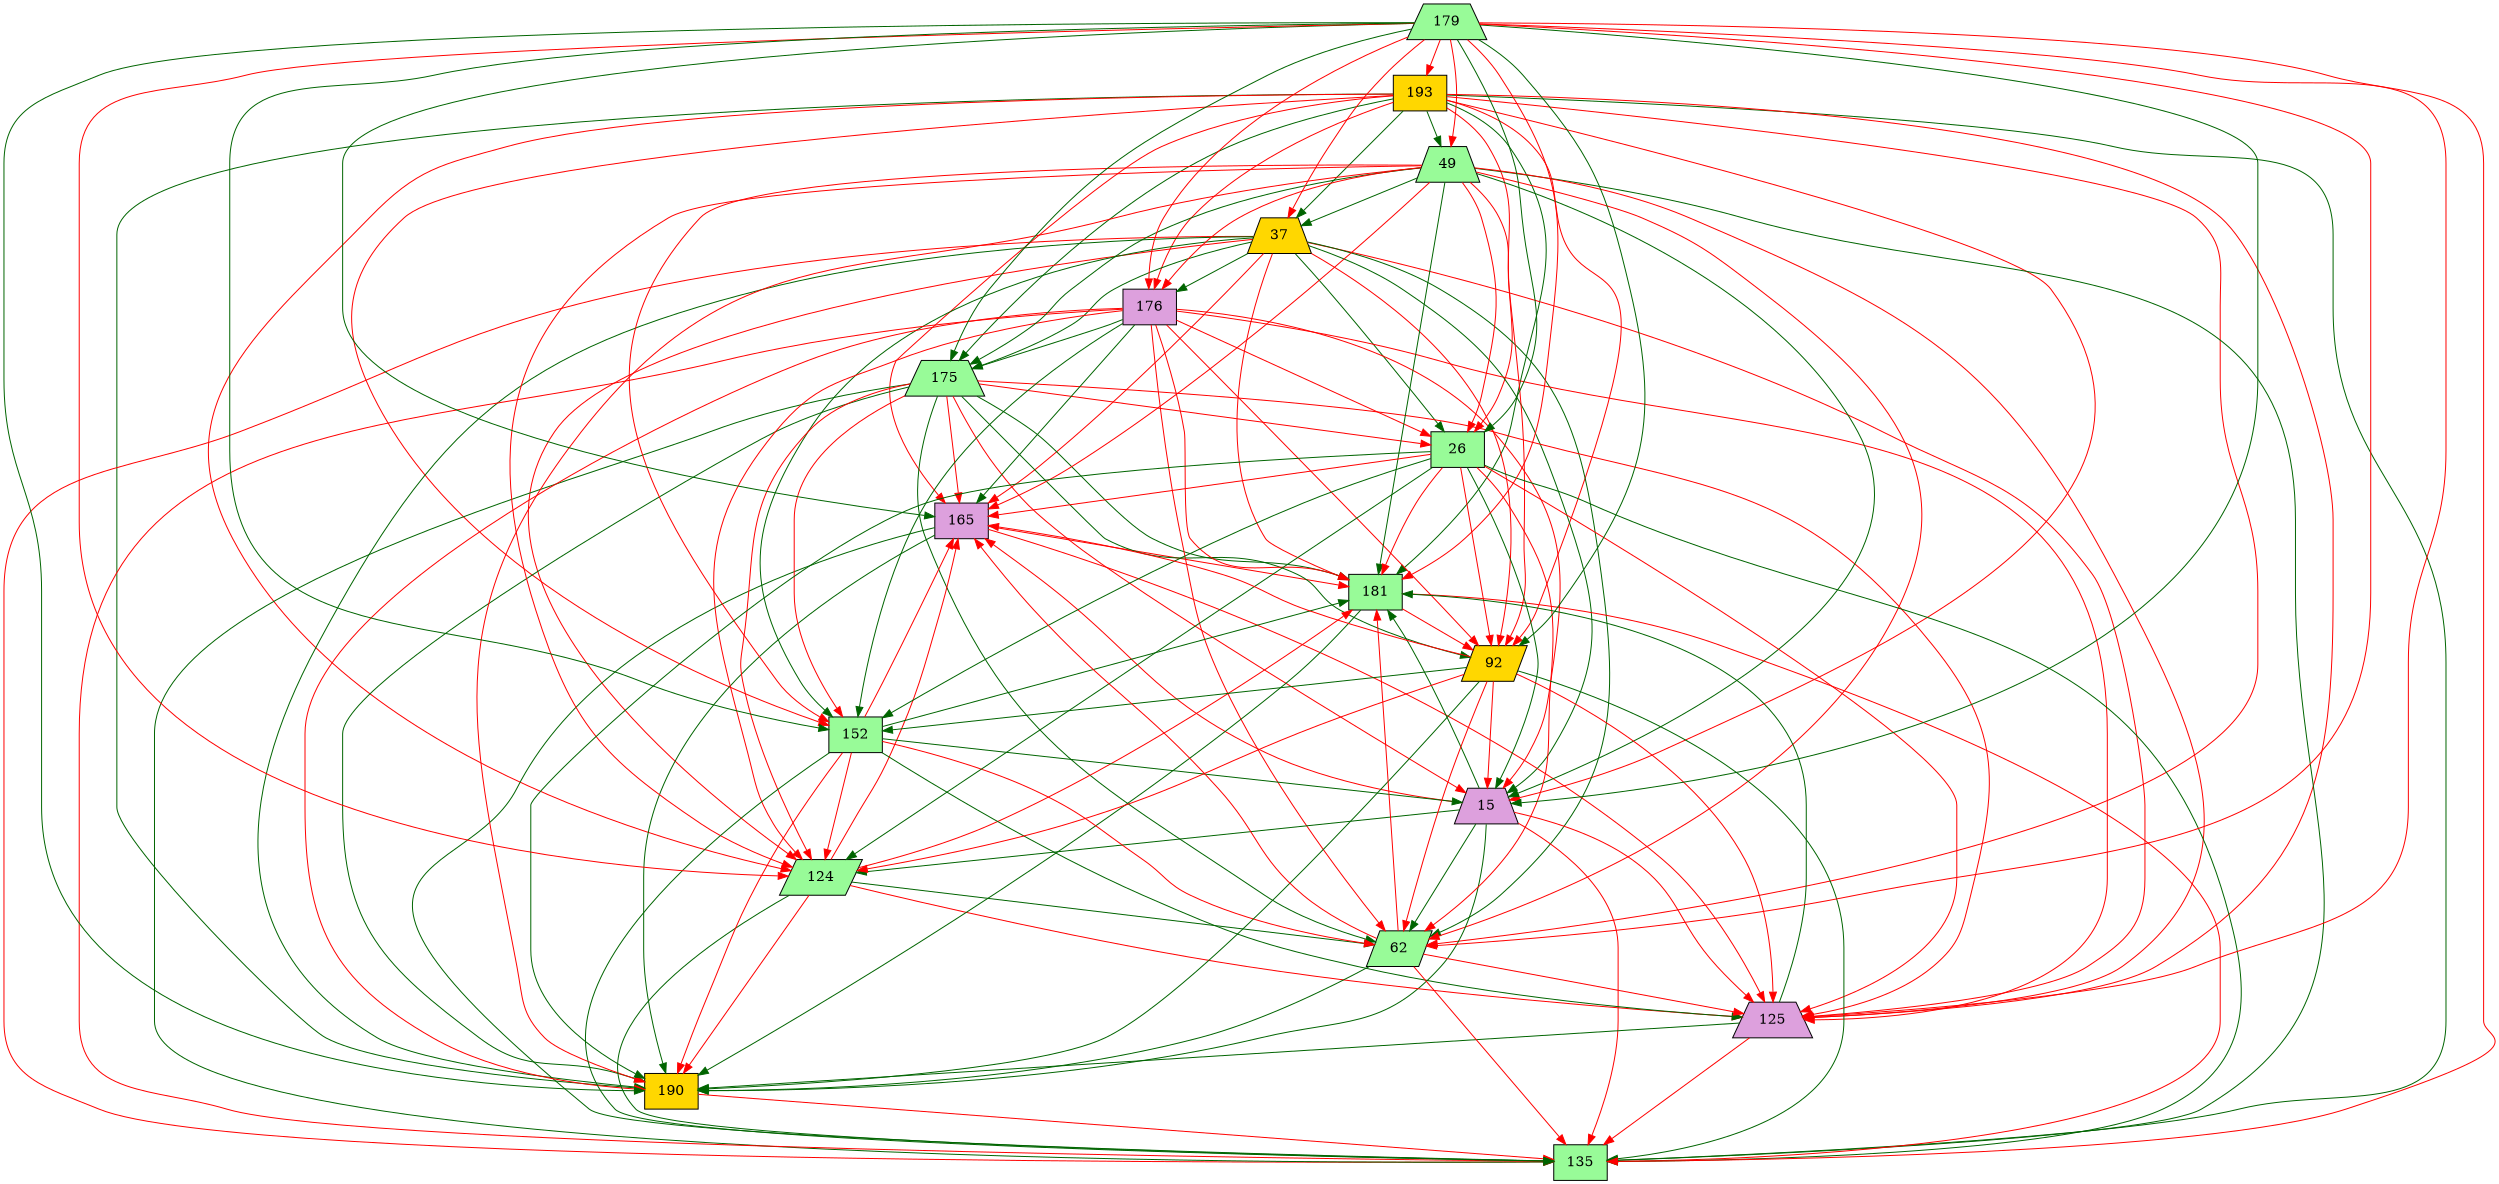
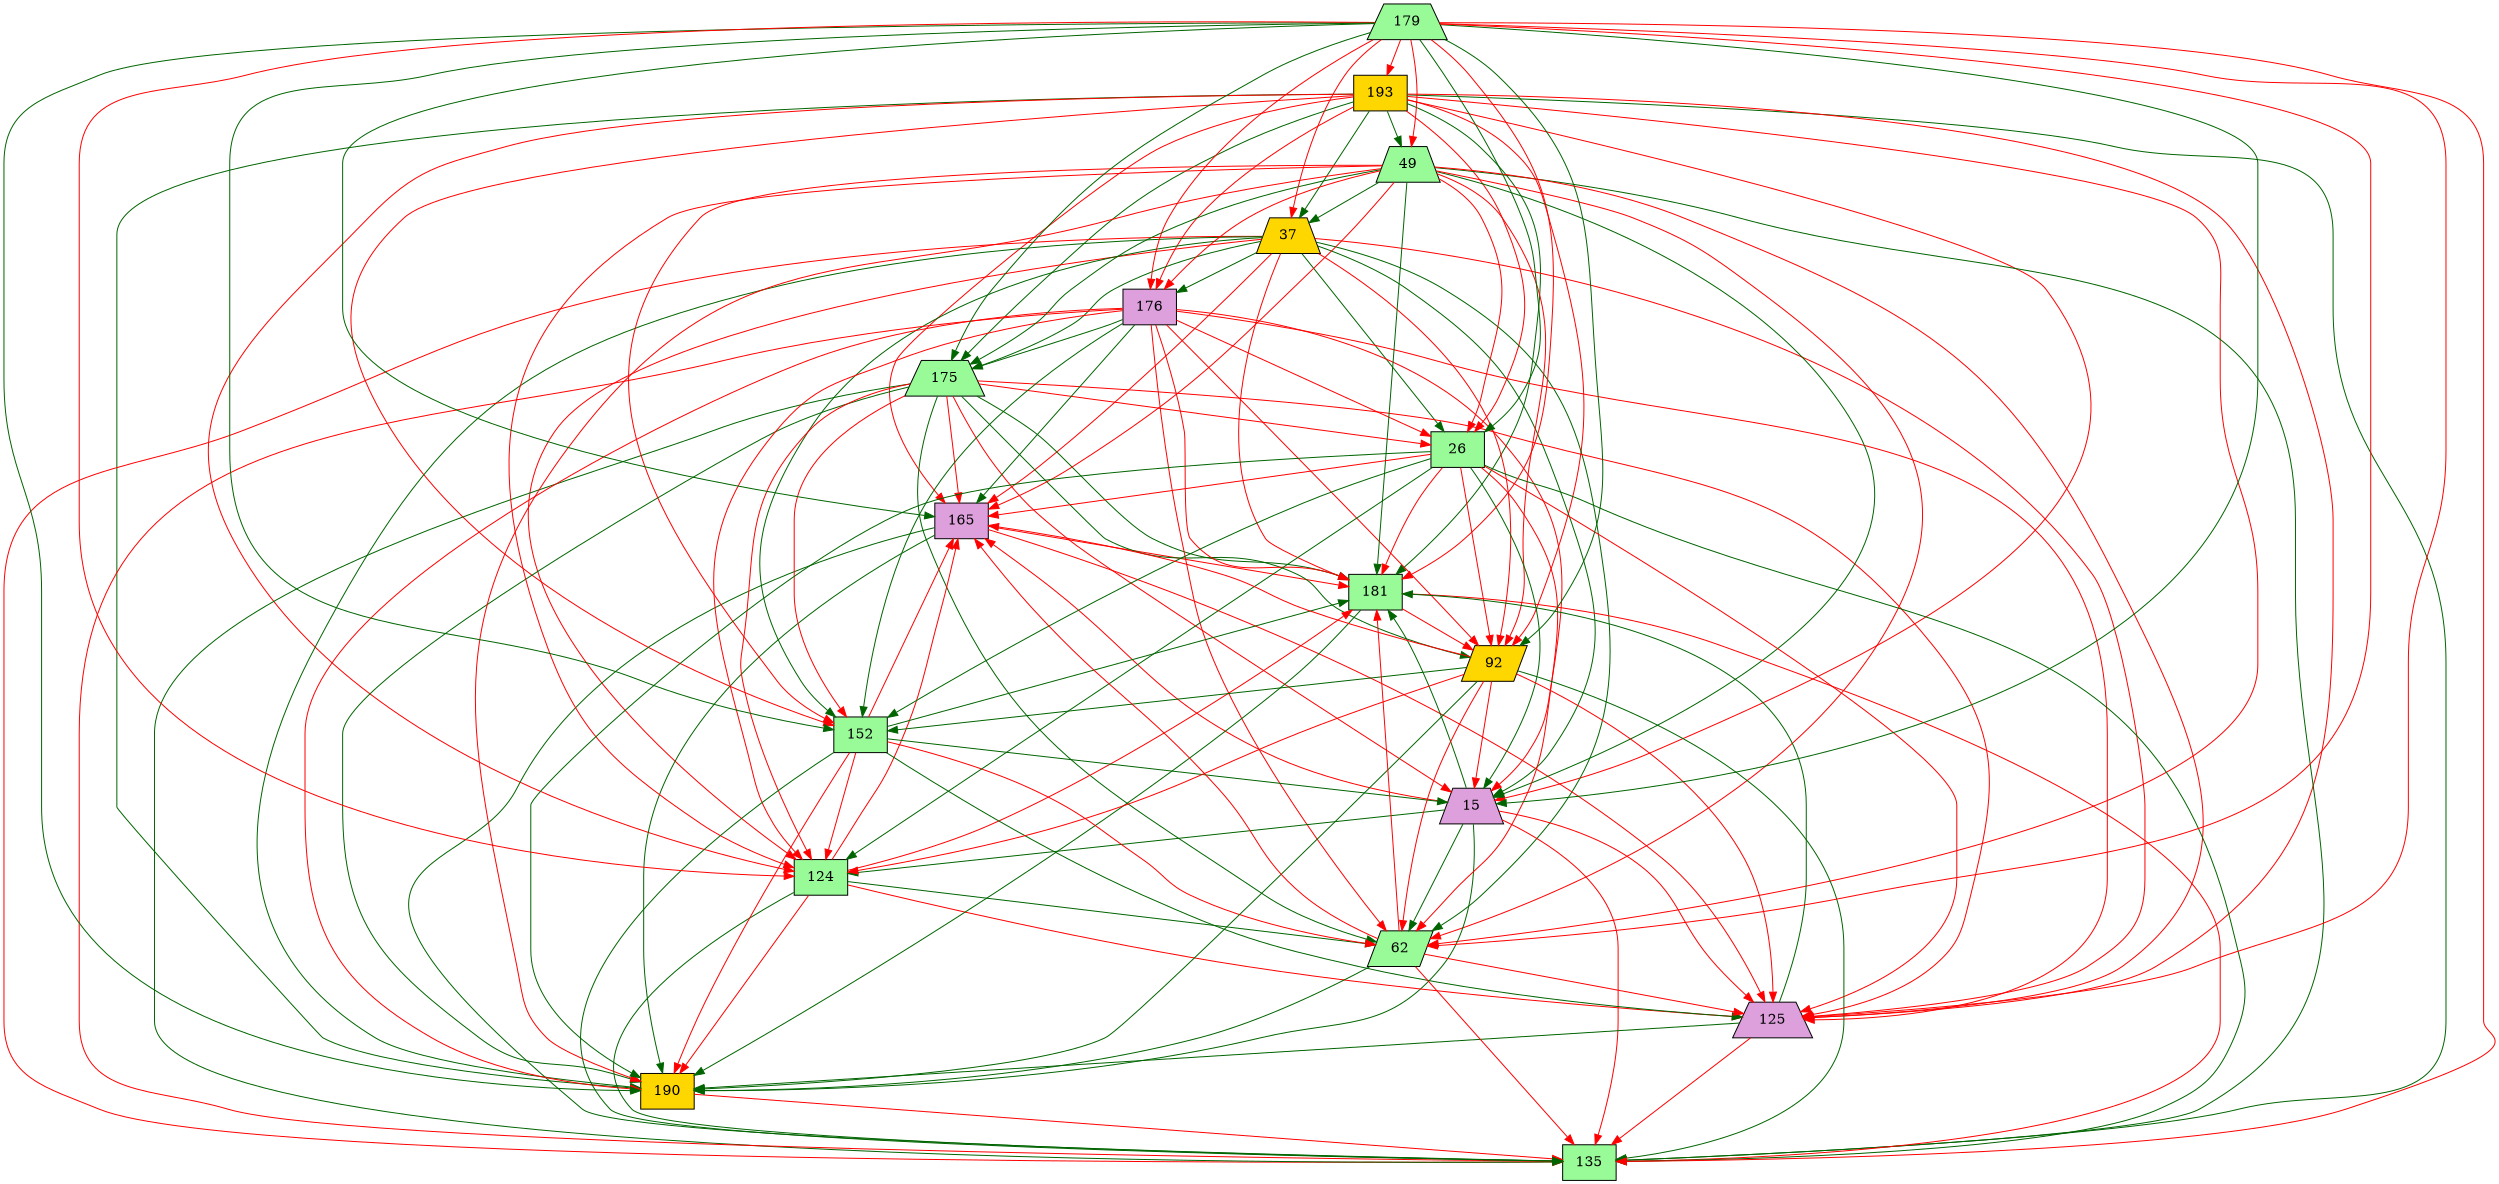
(821, 877) -> (821, 877)
